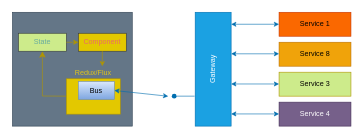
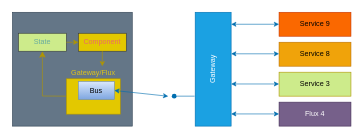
(315, 24) -> (315, 24)
(93, 73) -> (93, 73)
(315, 114) -> (315, 114)
